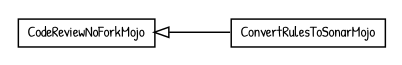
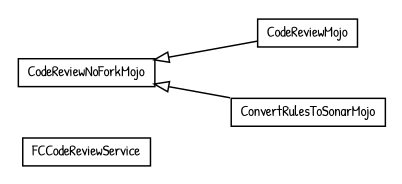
none -> (308, 32)
none -> (86, 151)
